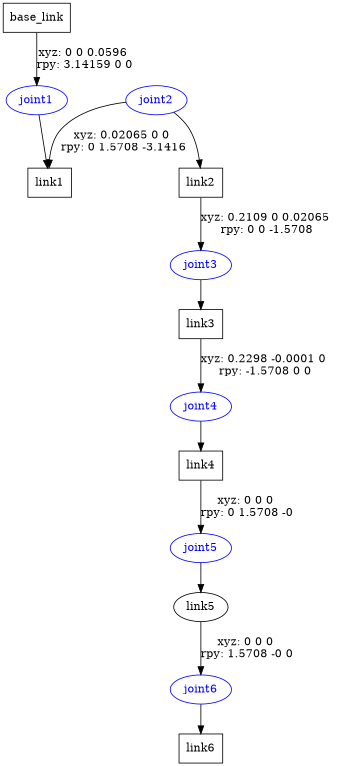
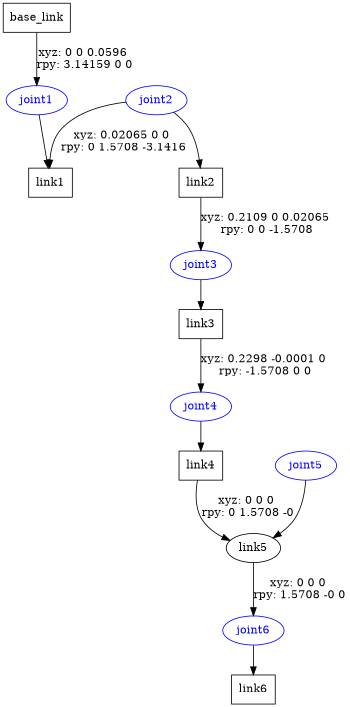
(201, 503) -> (199, 514)
